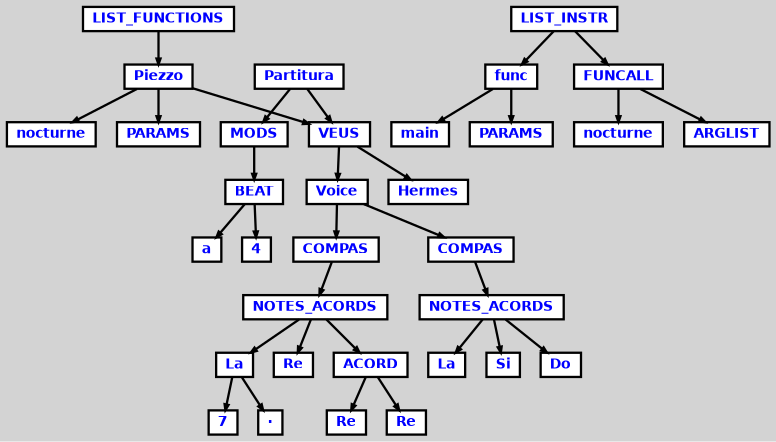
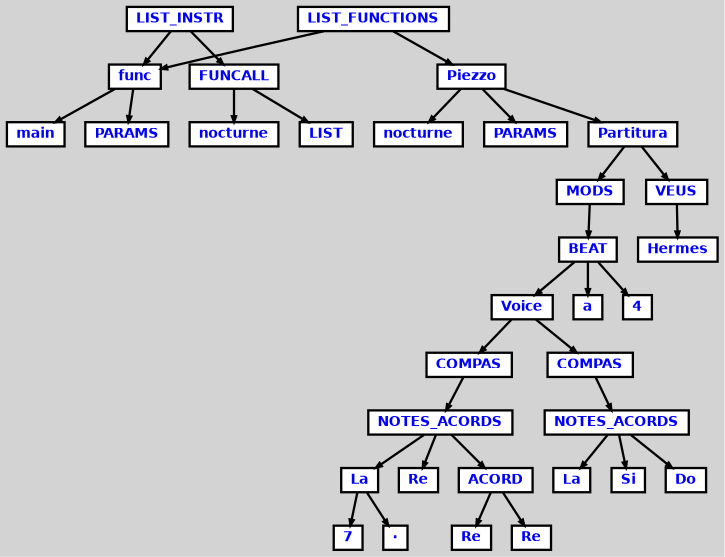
none -> (245, 49)
(248, 105) -> (549, 104)
(727, 134) -> (326, 134)
(338, 160) -> (557, 277)
